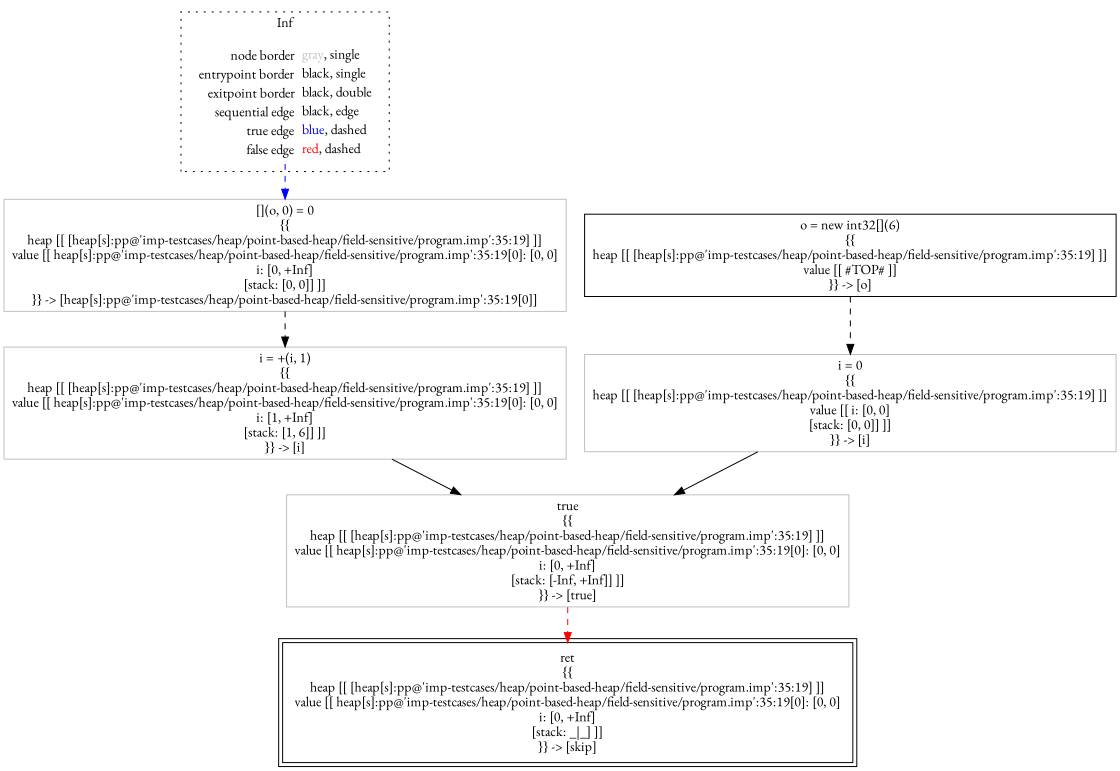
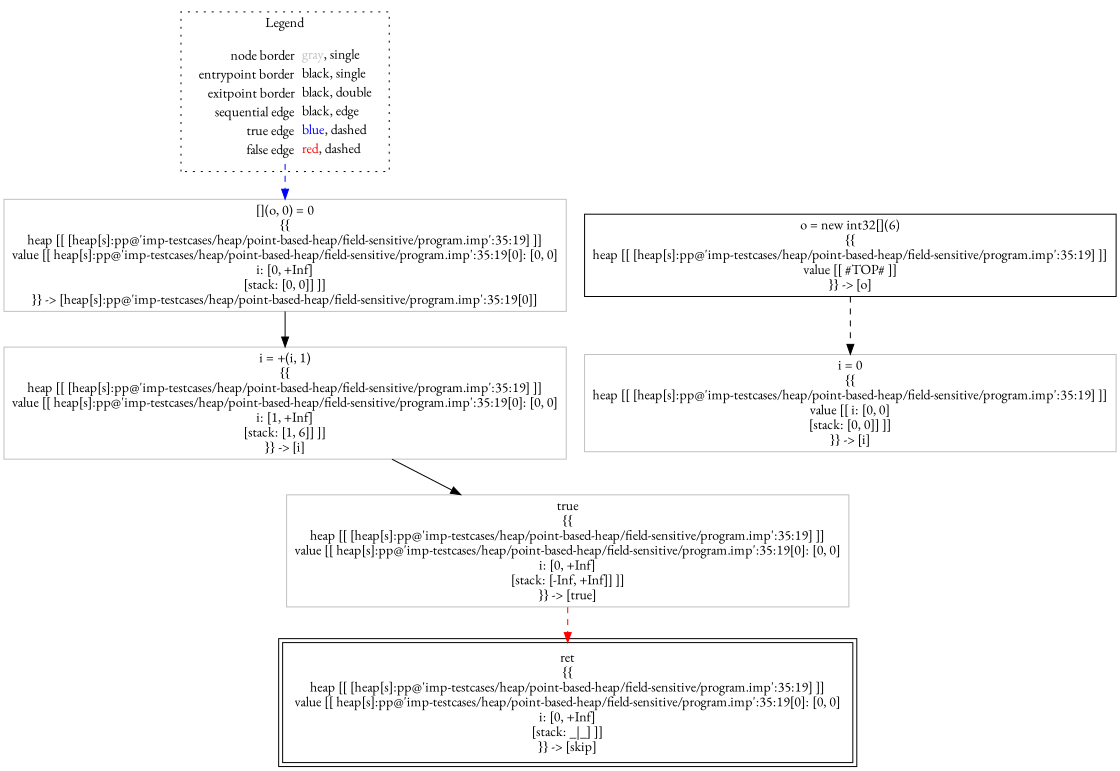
(285, 23) -> (285, 23)
(285, 324) -> (285, 324)
(721, 471) -> none
